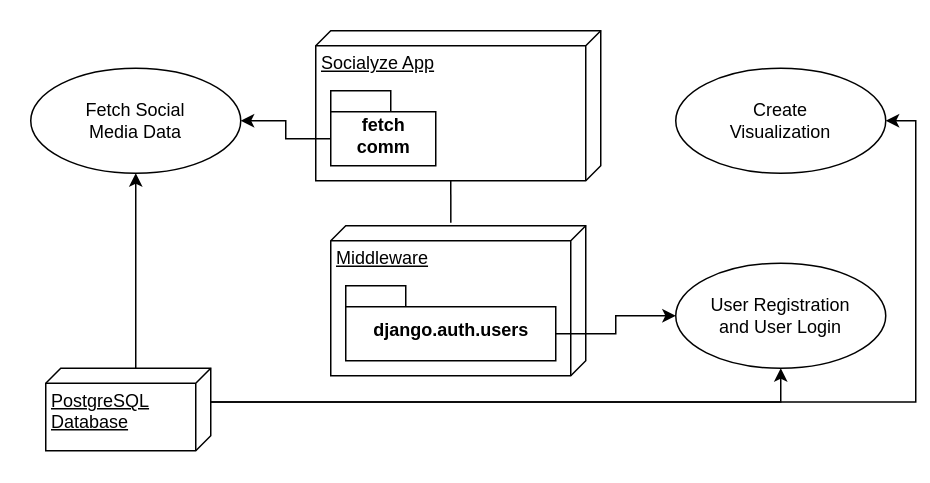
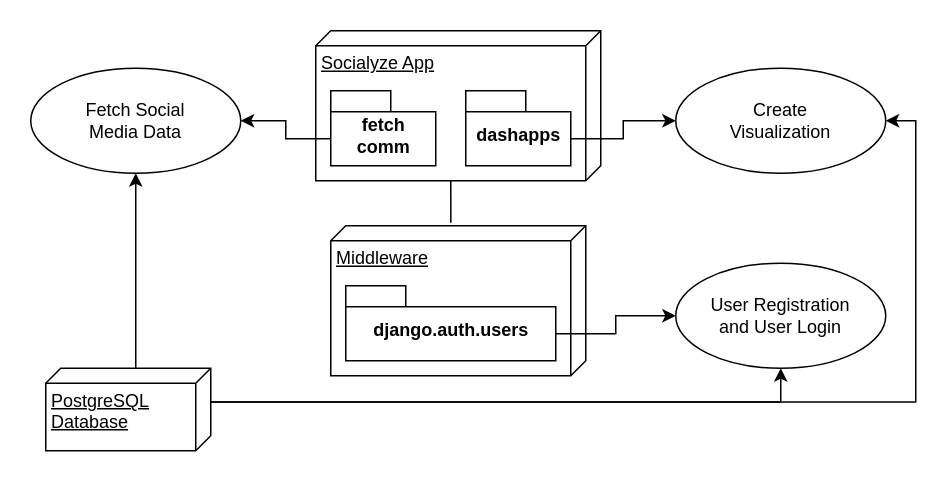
none -> (518, 128)
none -> (623, 135)
